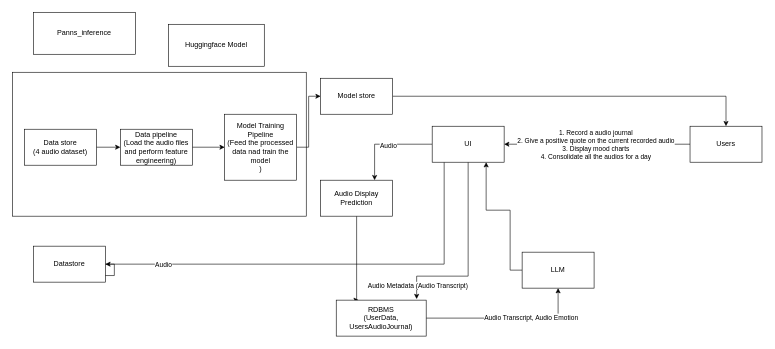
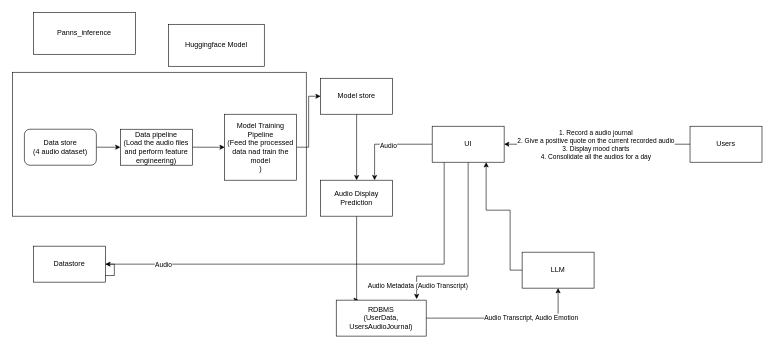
(725, 96) -> (357, 145)
(60, 147) -> (60, 147)
